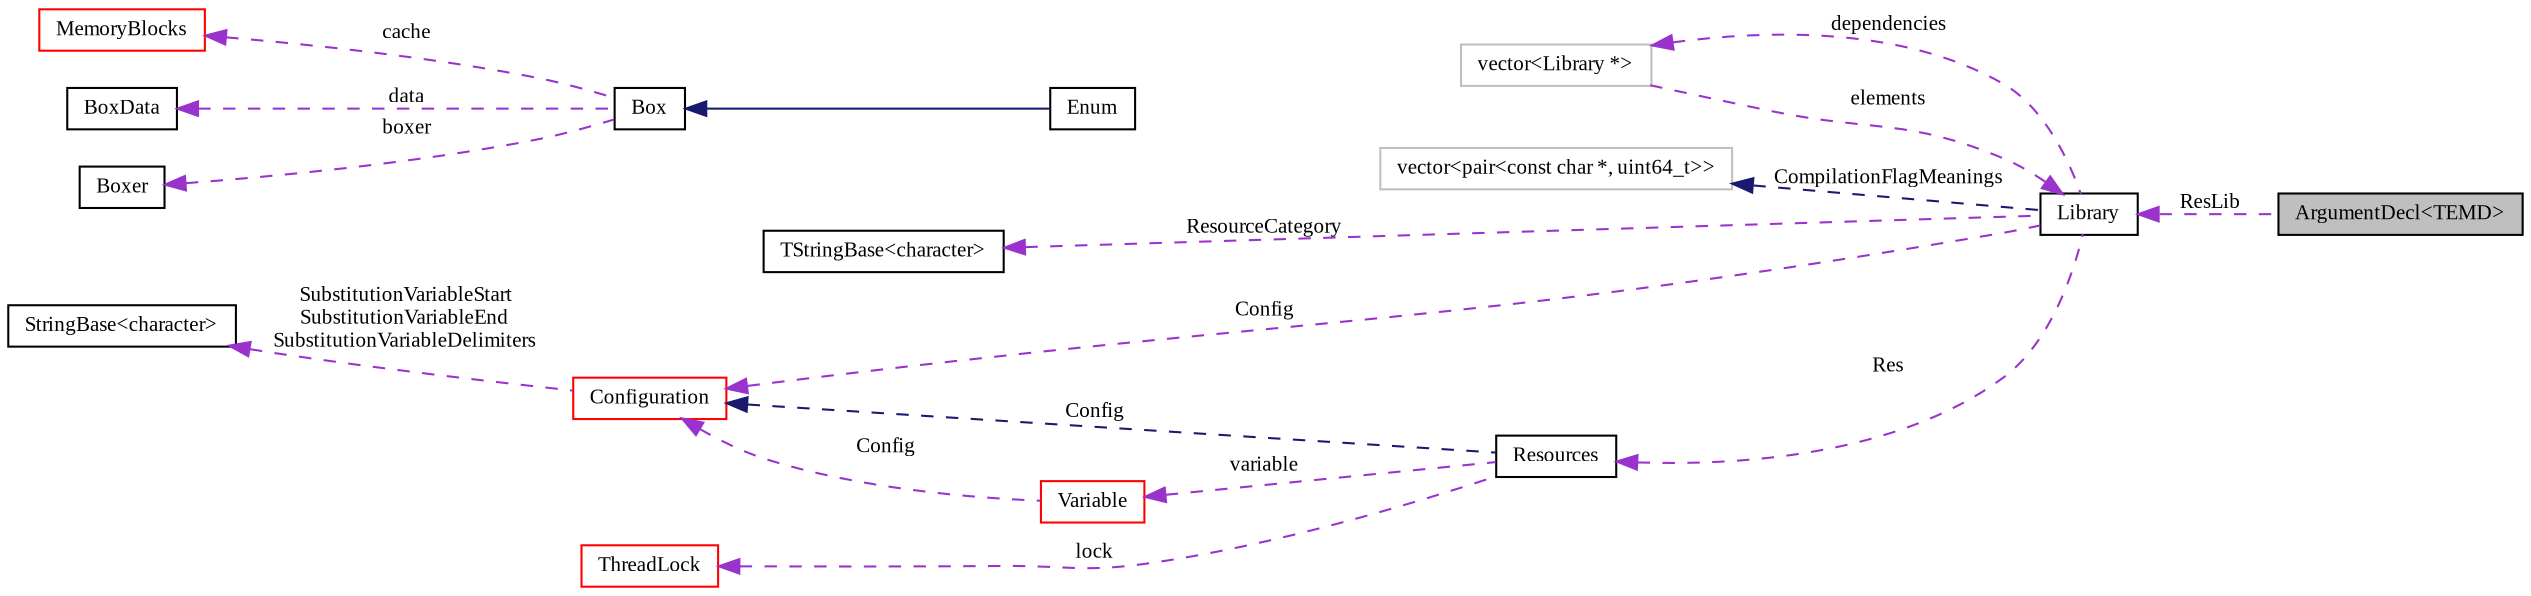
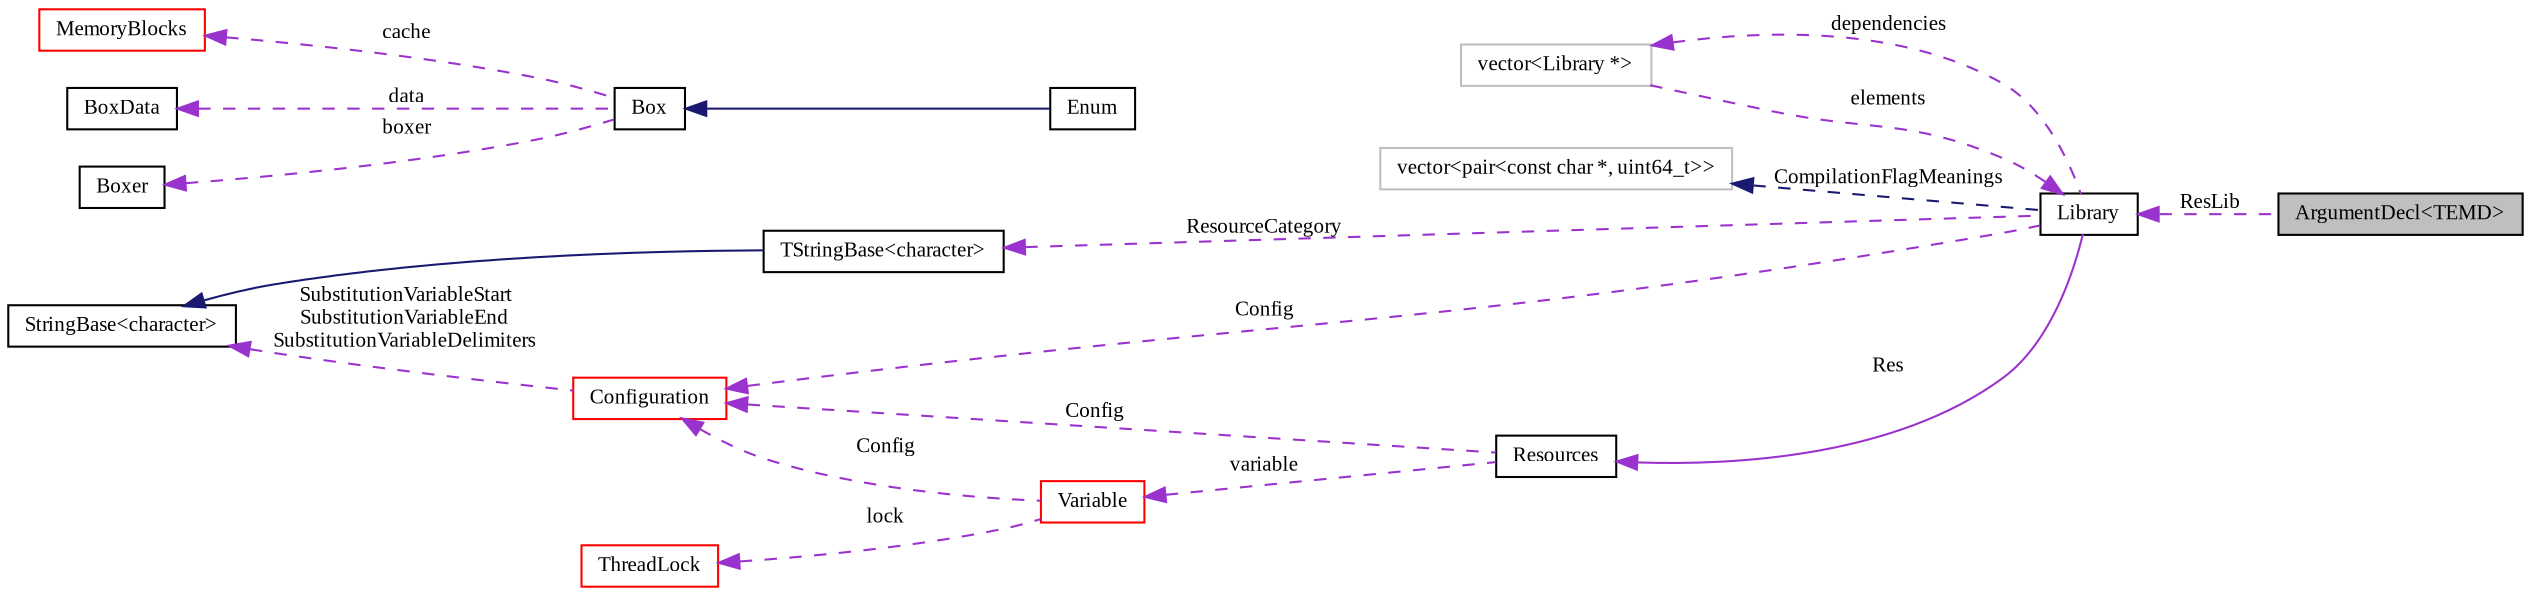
none -> (482, 261)
(1908, 427) -> (1908, 427)
(1122, 429) -> (1122, 429)
(1124, 566) -> (891, 547)
